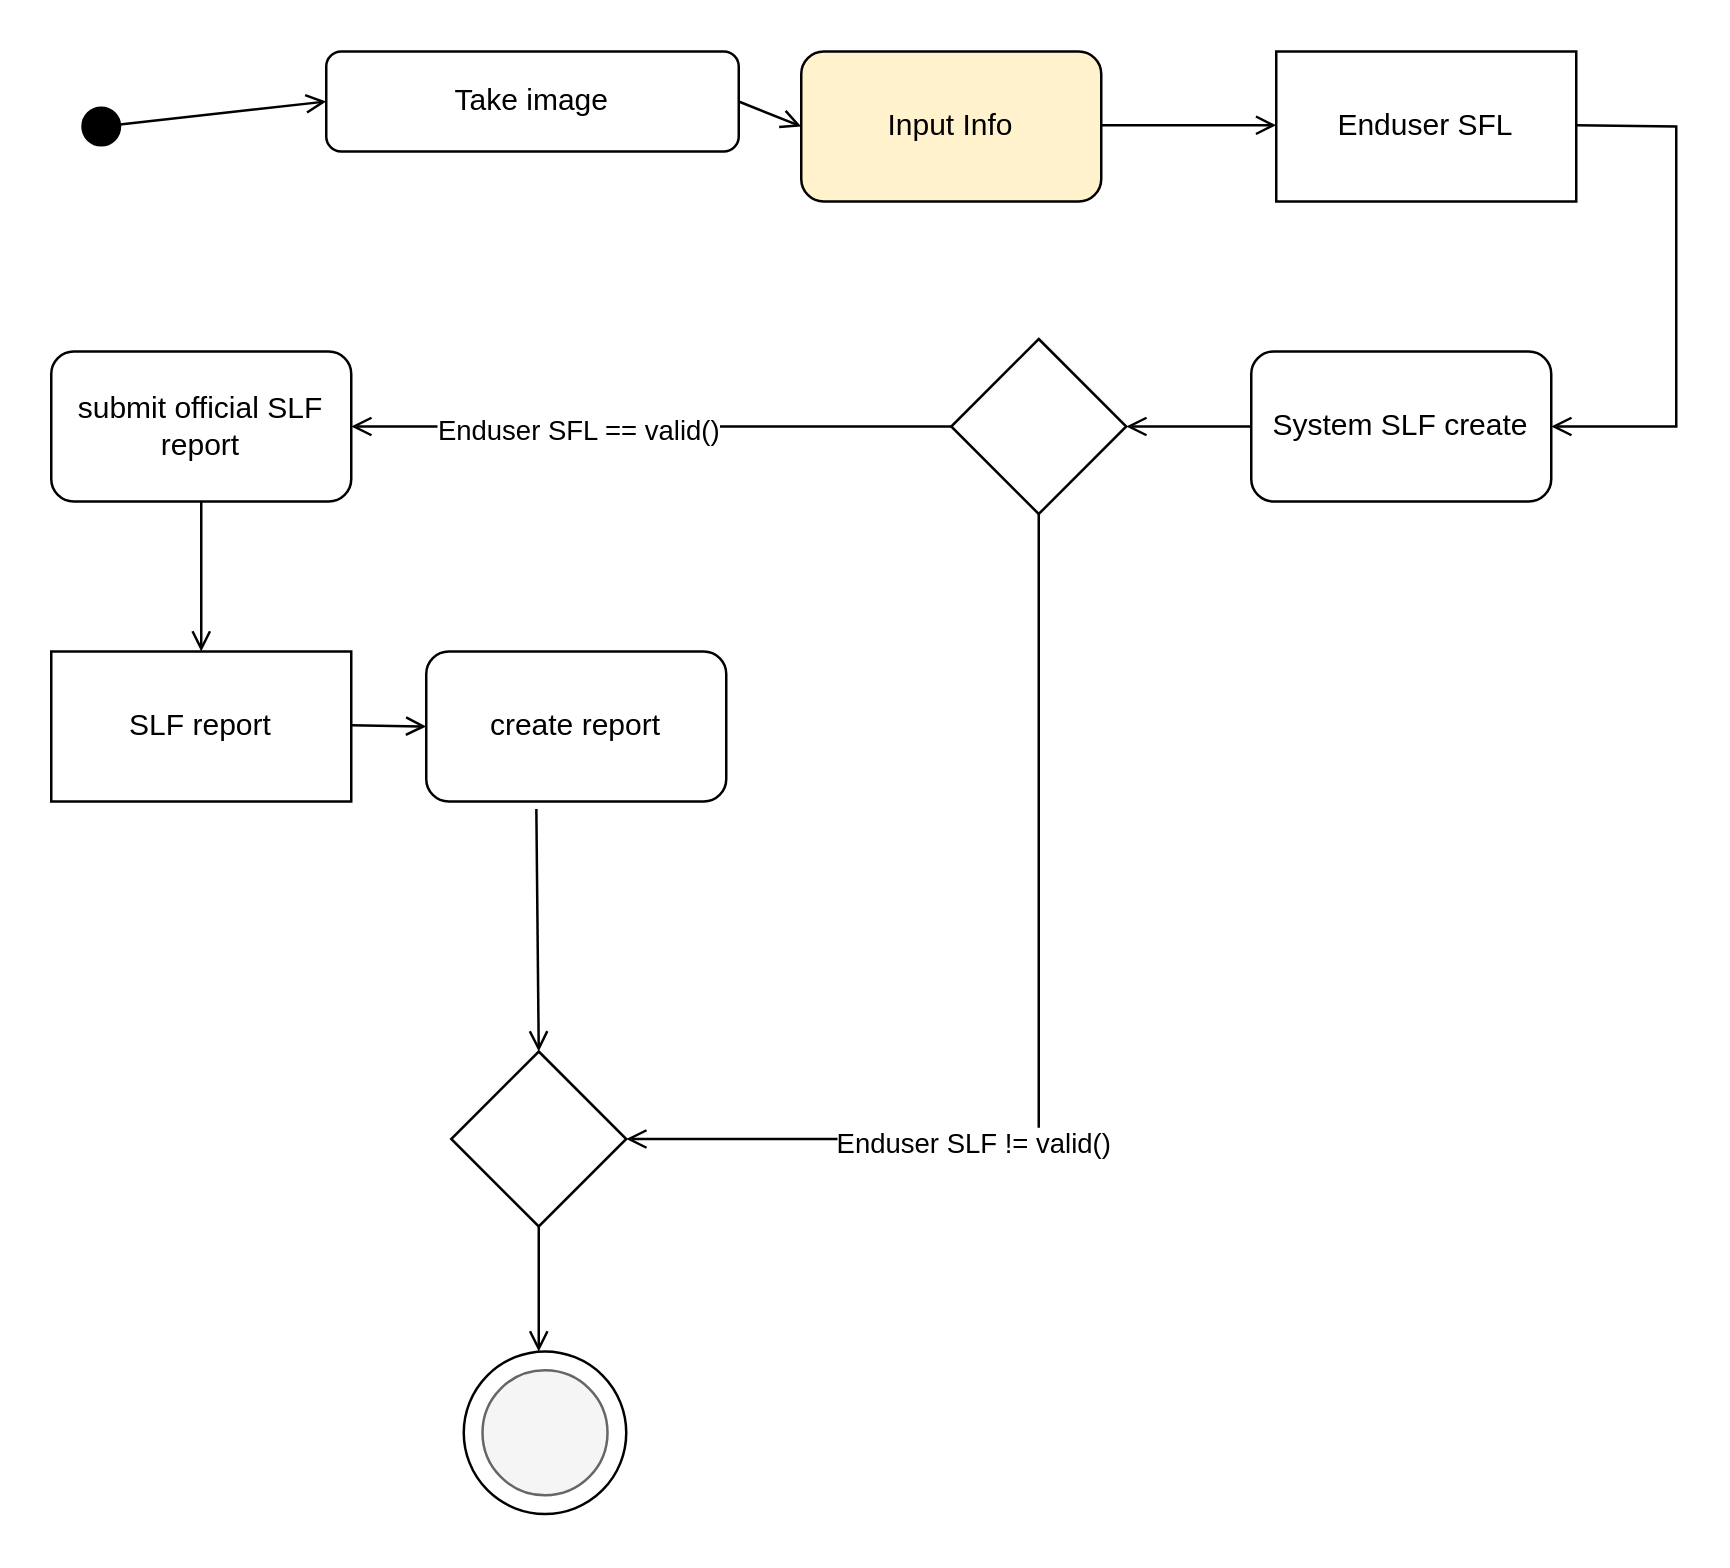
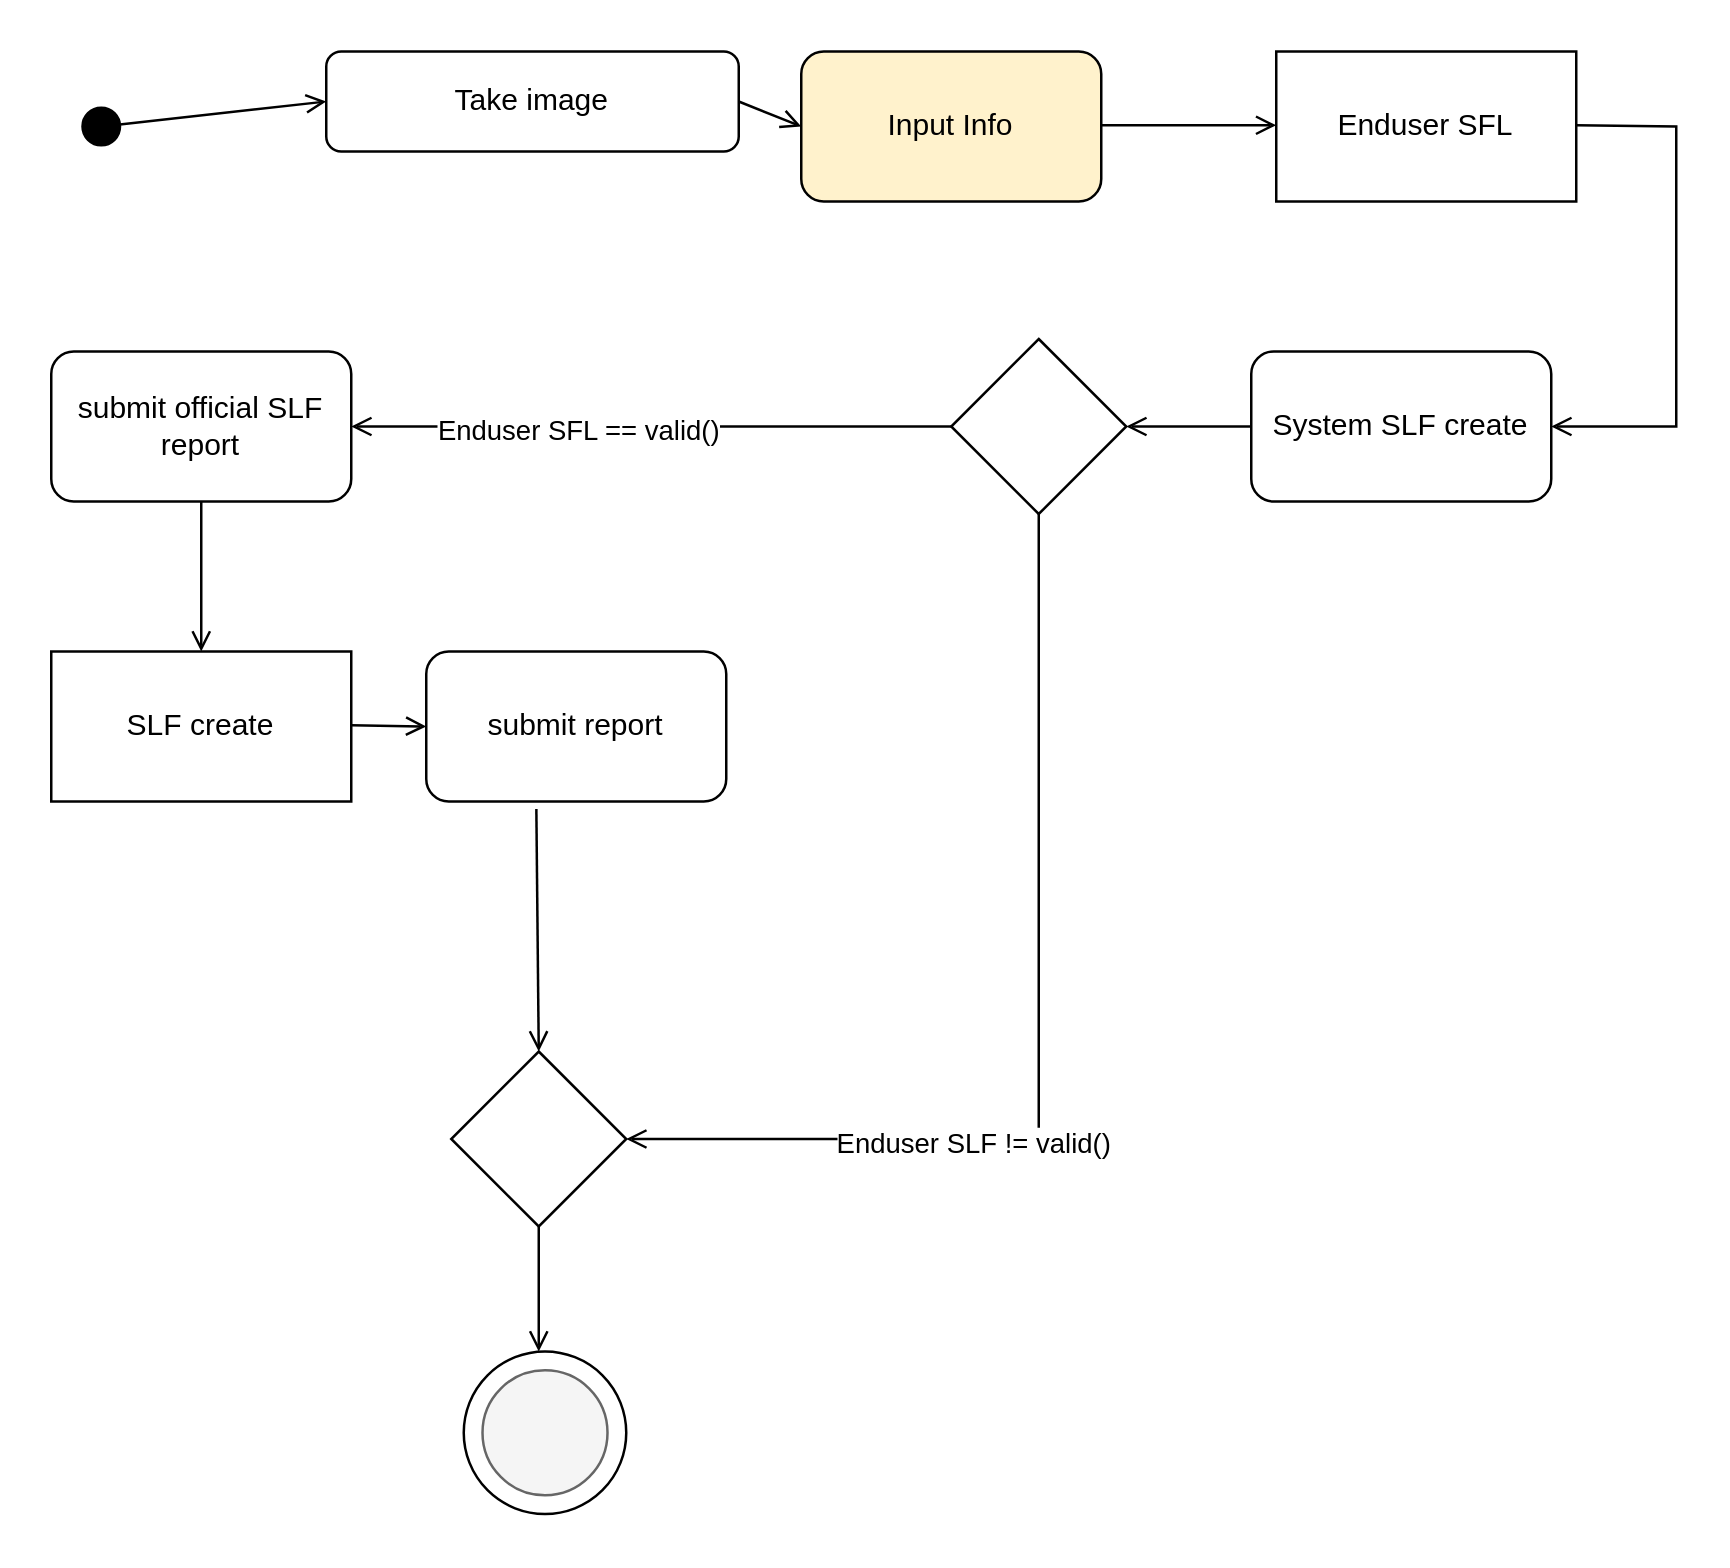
(201, 726) -> (201, 726)
(576, 726) -> (576, 726)
